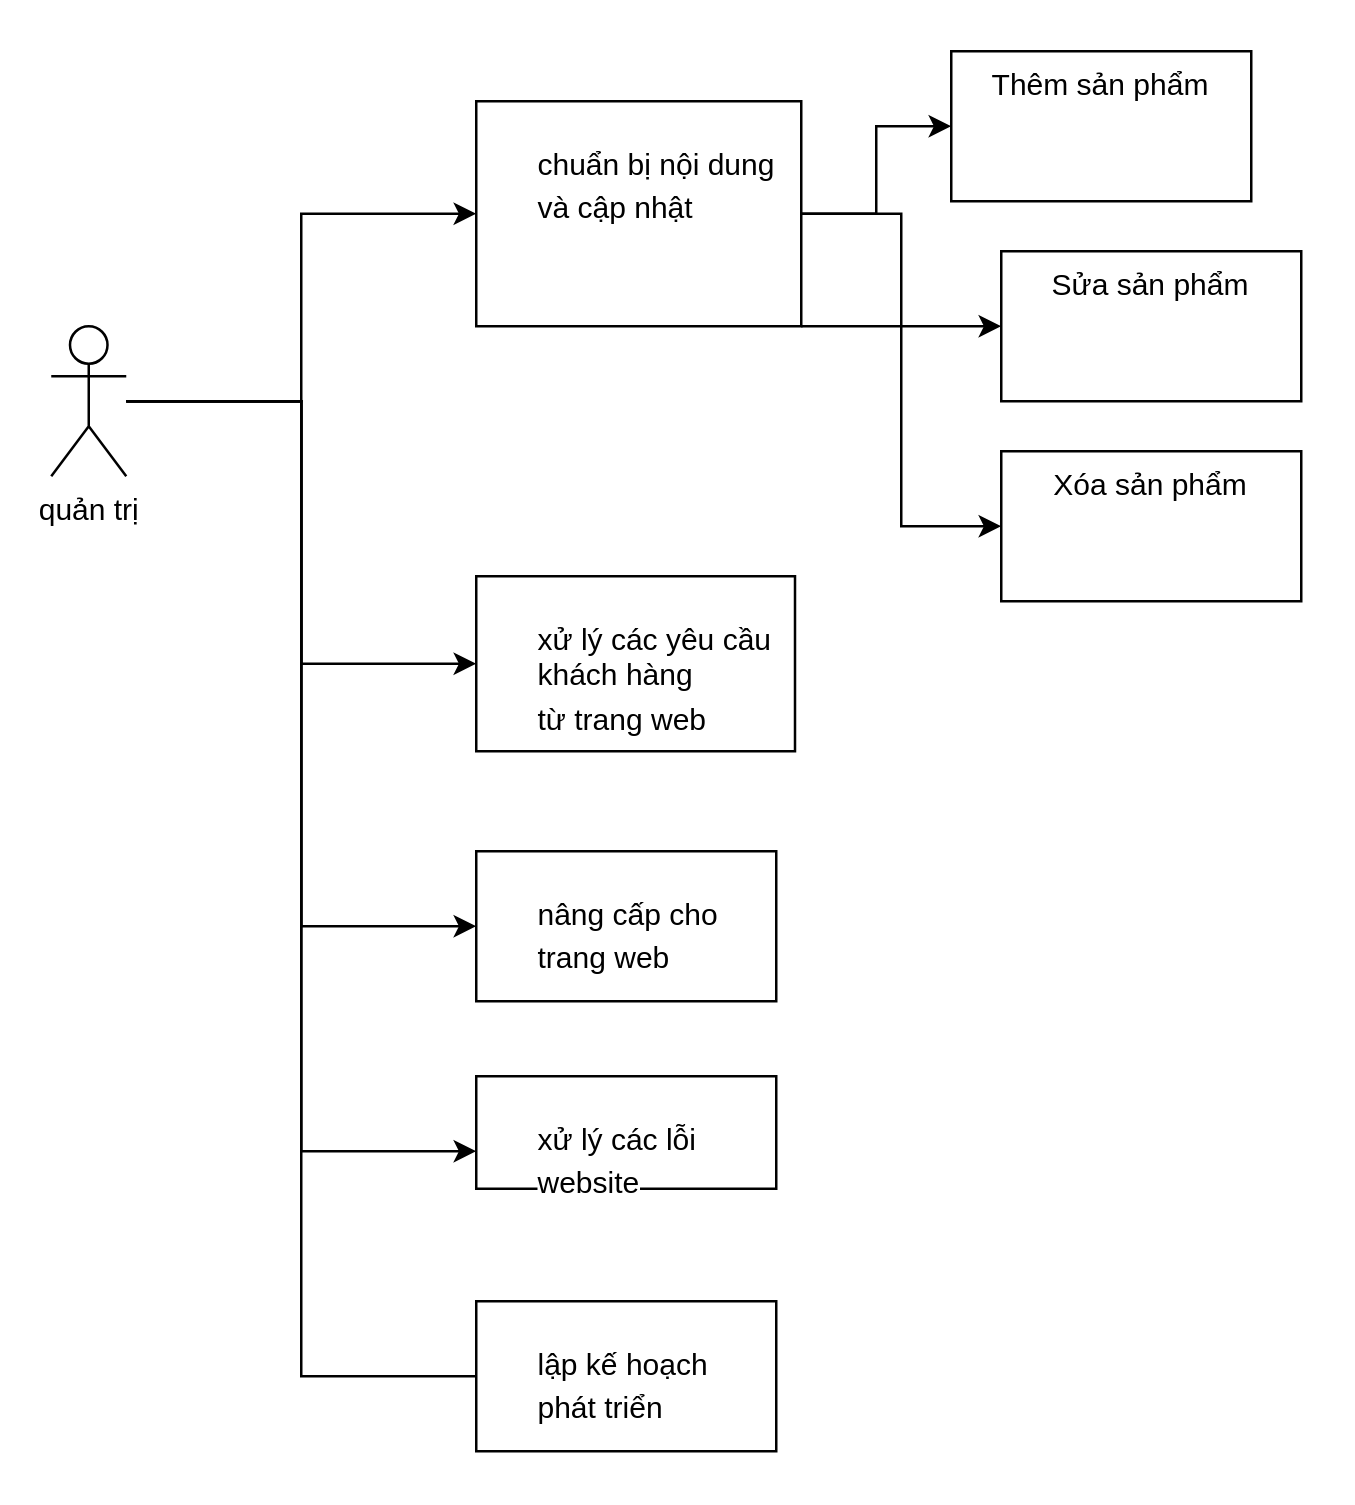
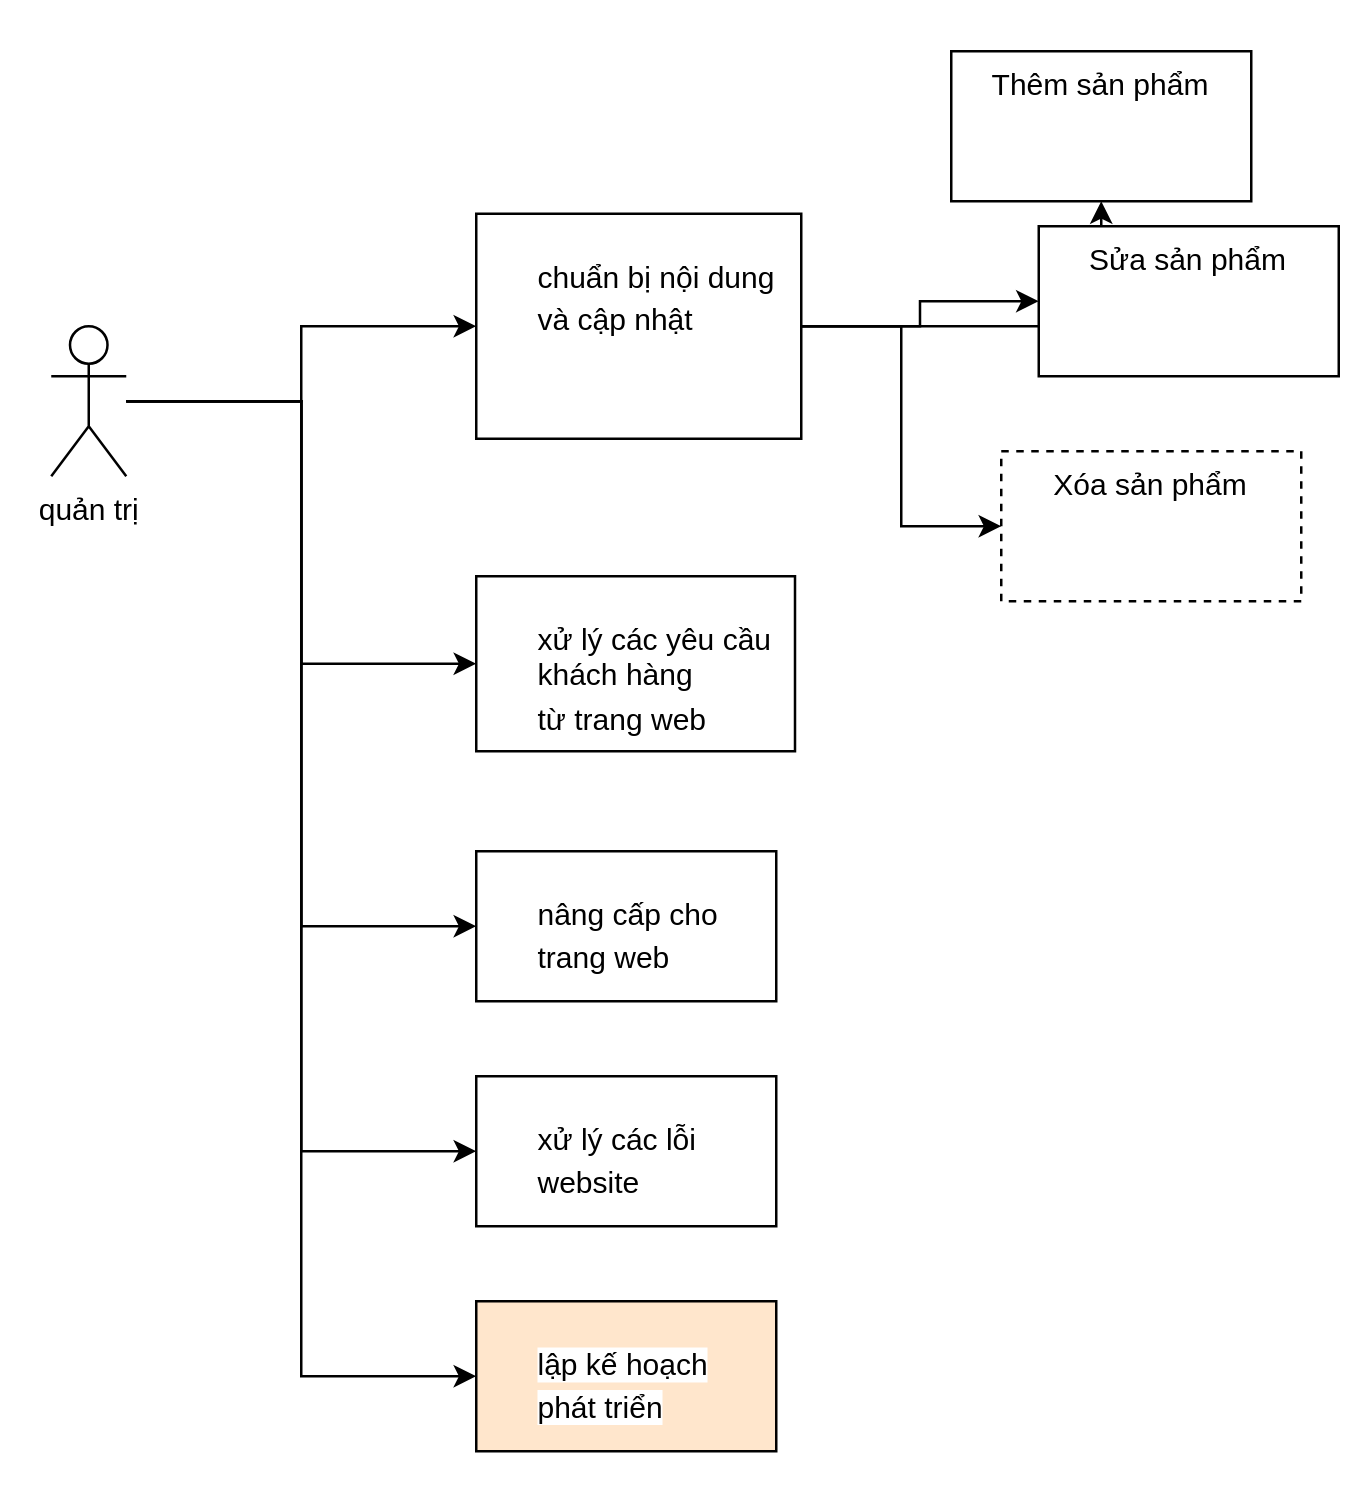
(639, 214) -> (639, 326)
(1151, 326) -> (1189, 301)
(1151, 526) -> (1151, 526)
(626, 1133) -> (626, 1151)
(465, 1376) -> (458, 1376)
(626, 1376) -> (626, 1376)
